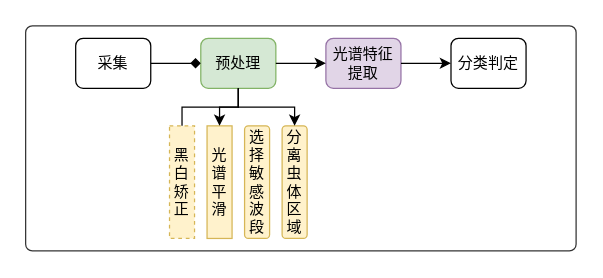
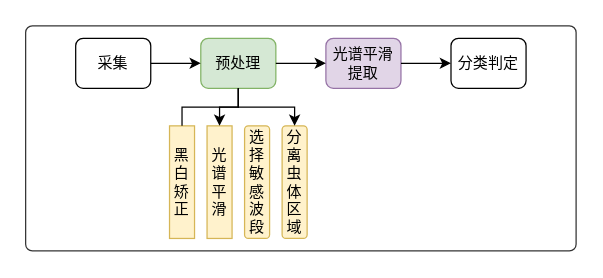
(190, 63) -> (191, 63)
(363, 63) -> (363, 63)
(182, 182) -> (182, 182)
